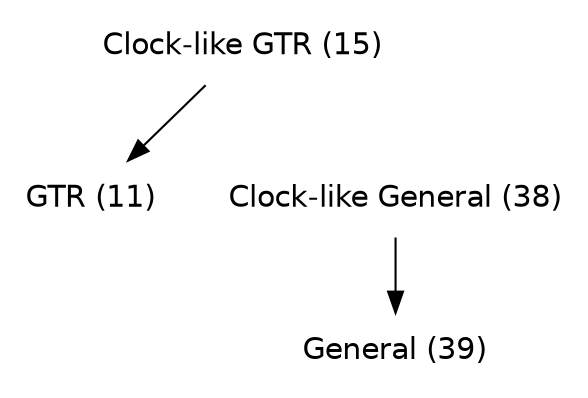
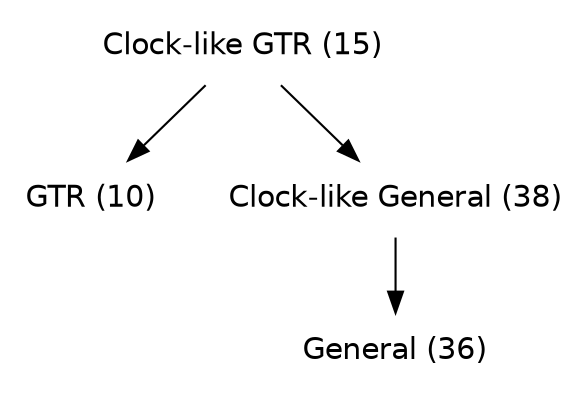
none -> (312, 115)
(91, 199) -> (91, 199)
(396, 351) -> (396, 351)
